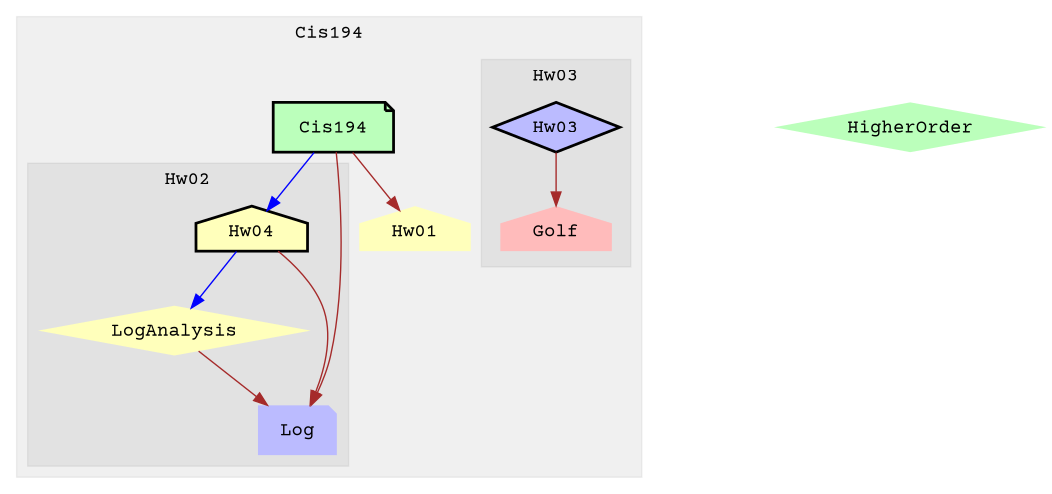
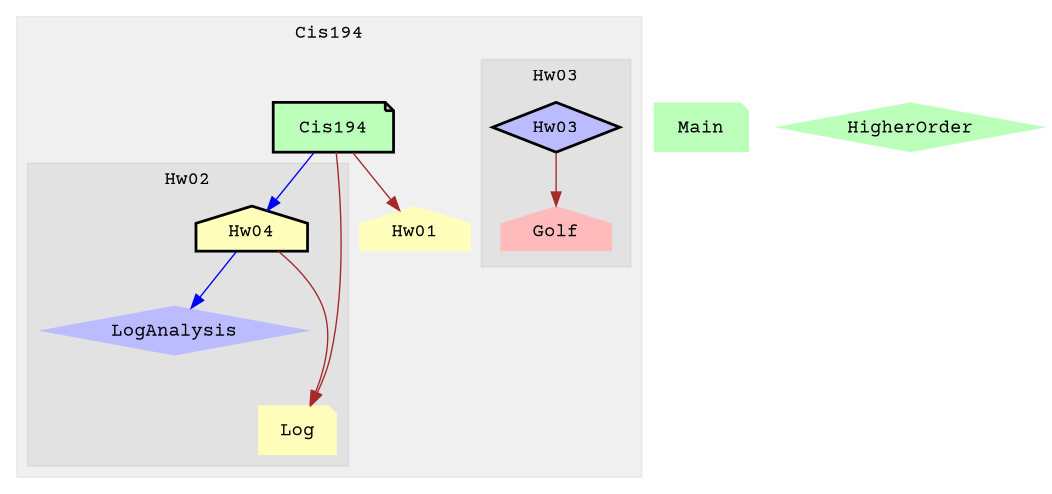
none -> (701, 127)
(174, 331) -> (174, 331)
(228, 374) -> none
(297, 430) -> (297, 430)
